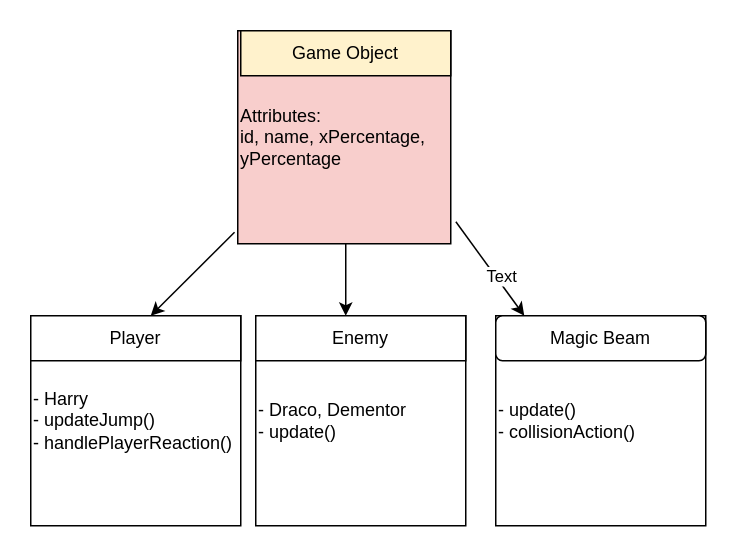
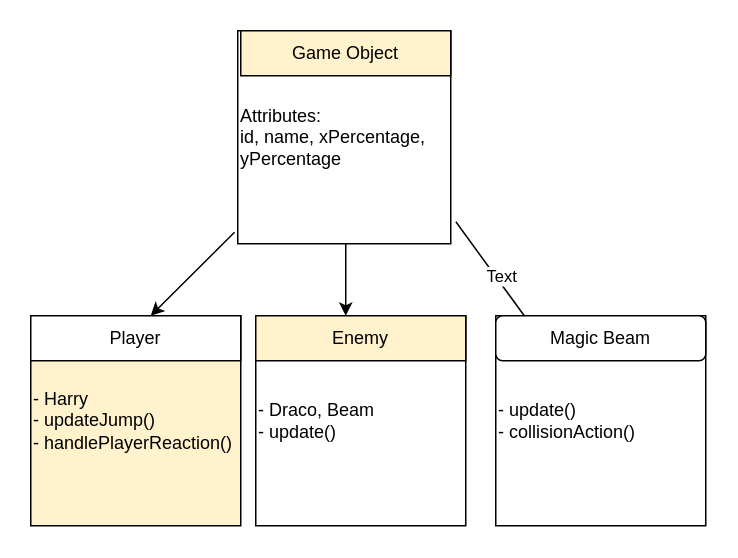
(344, 137) -> (344, 137)
(517, 306) -> (520, 309)
(361, 338) -> (361, 338)
(136, 421) -> (136, 421)
(337, 421) -> (317, 421)
